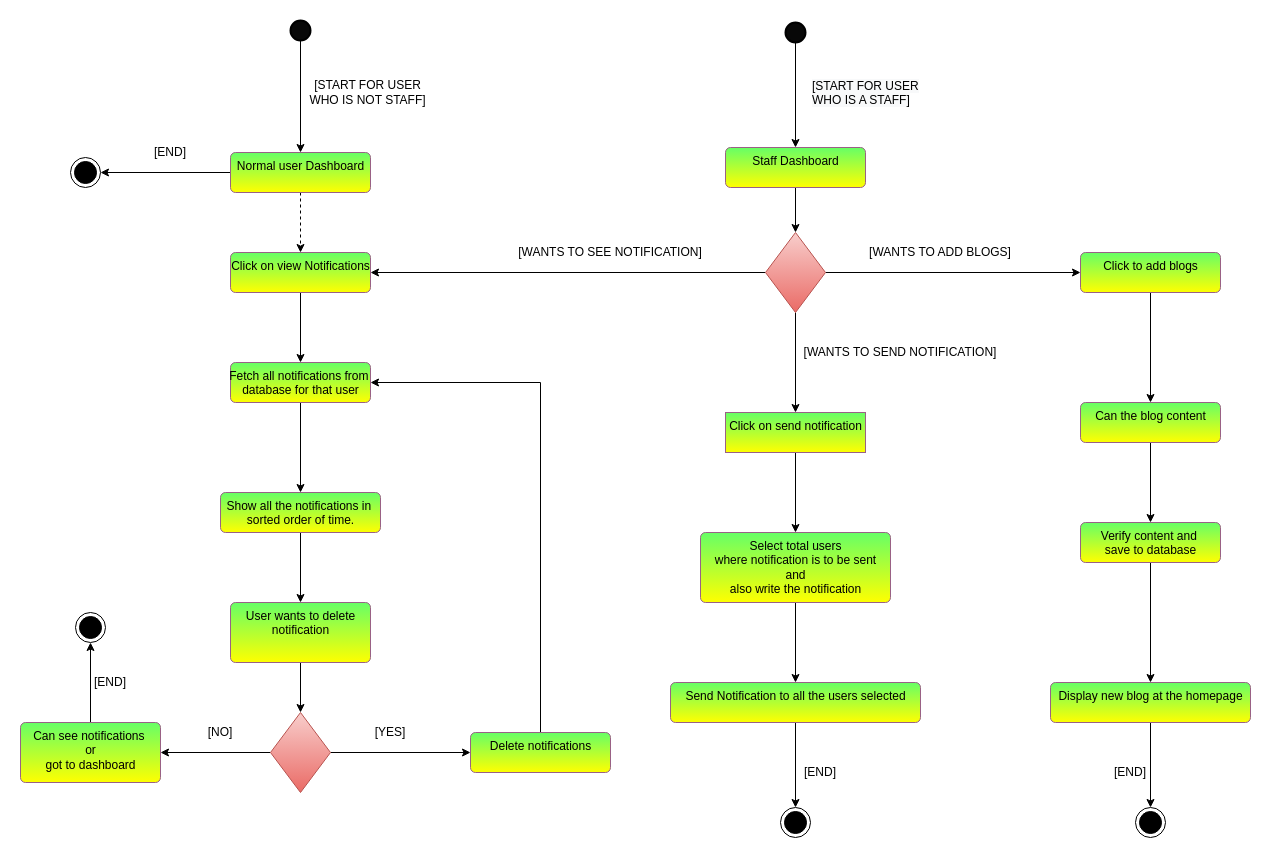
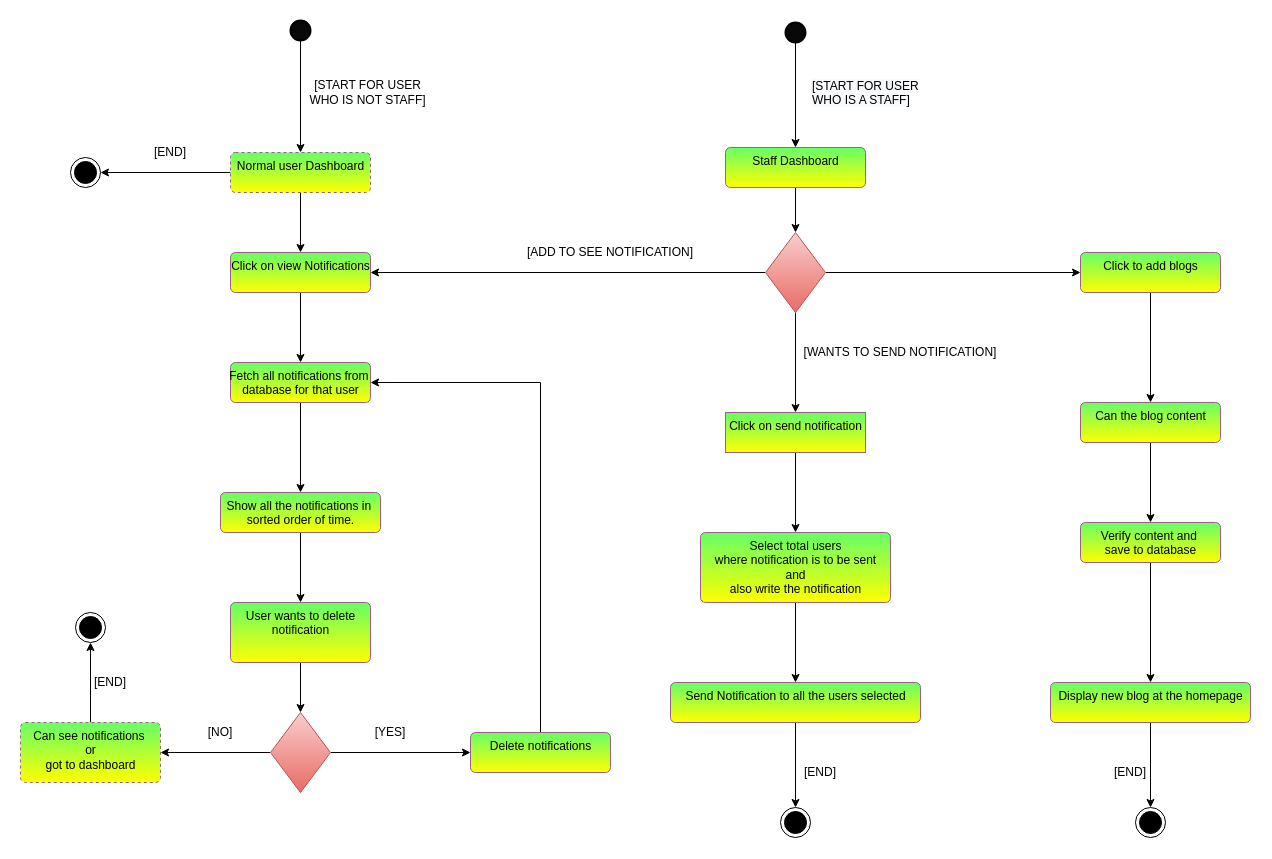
(301, 173) -> (301, 173)
(301, 219) -> (301, 219)
(611, 253) -> (611, 253)
(941, 253) -> none
(91, 753) -> (91, 753)
